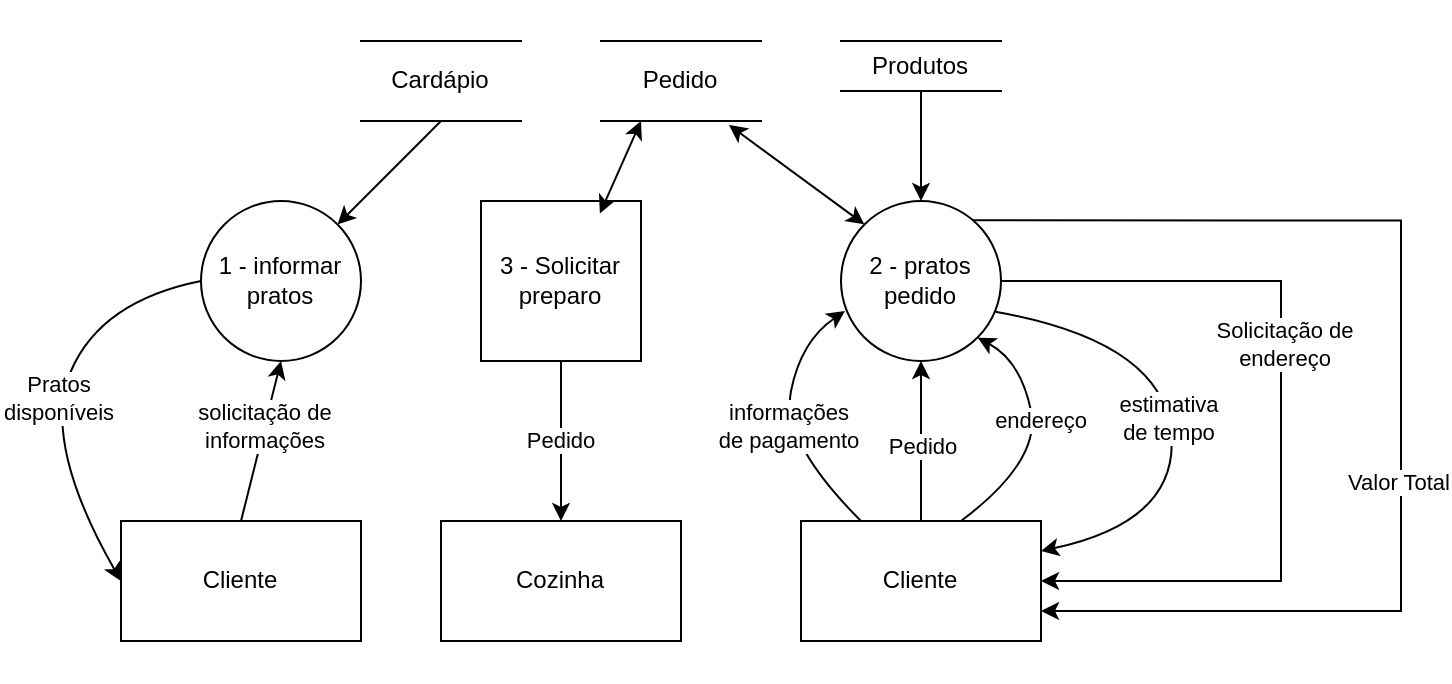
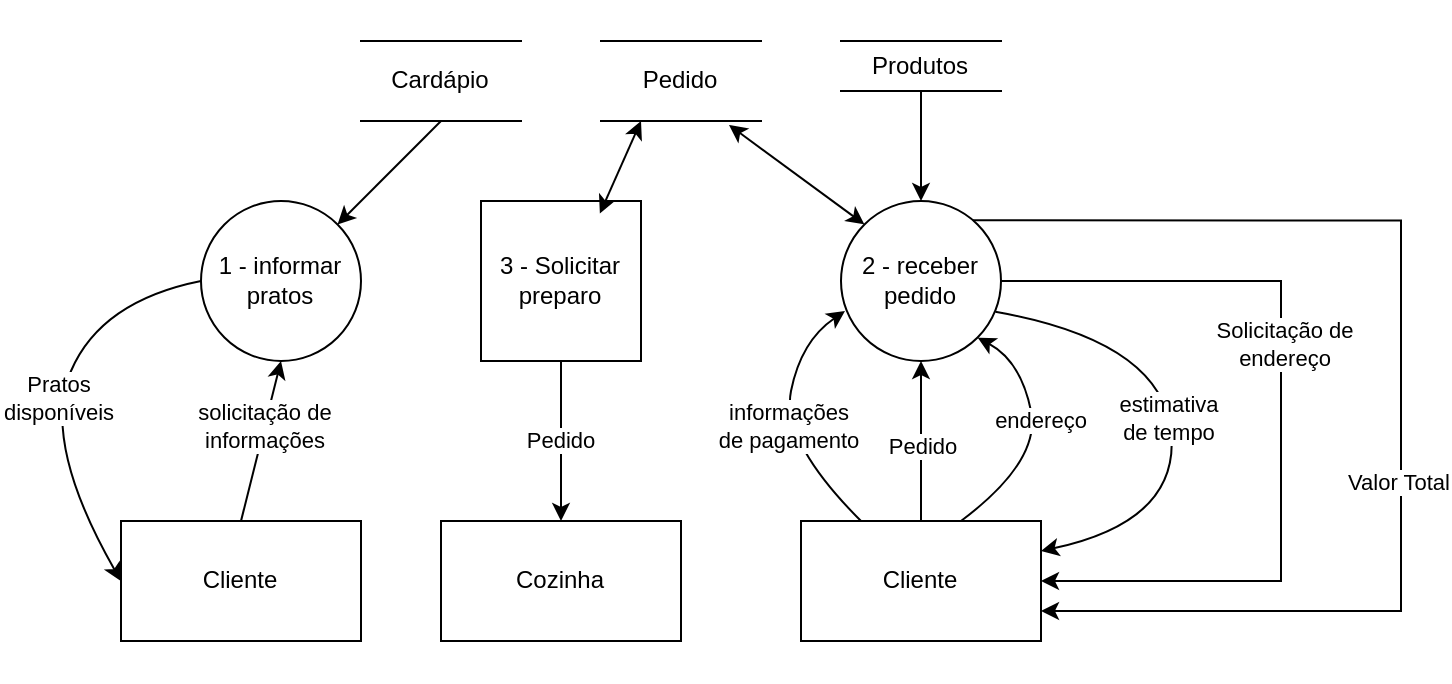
(921, 281) -> (921, 281)
